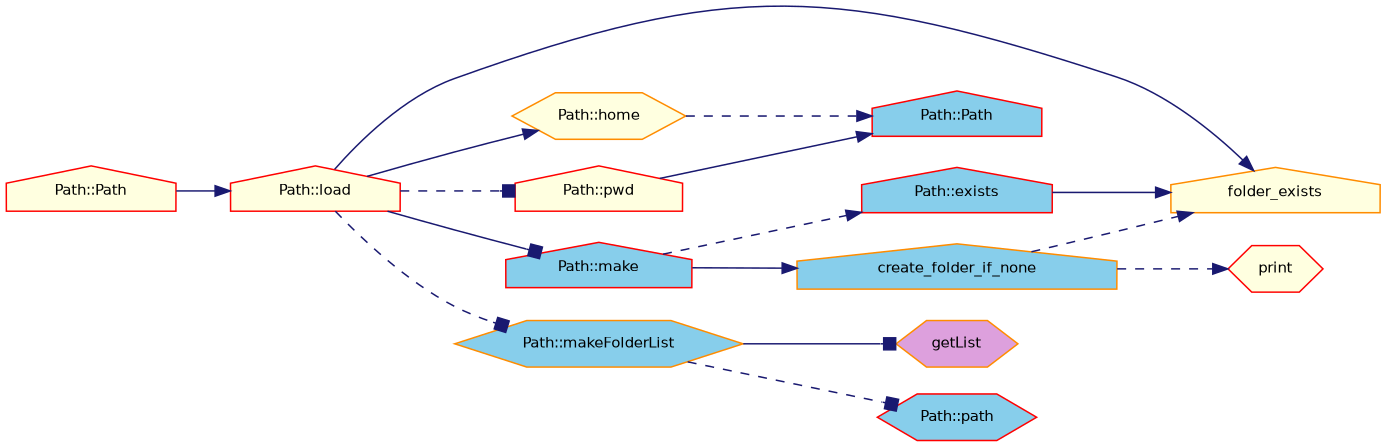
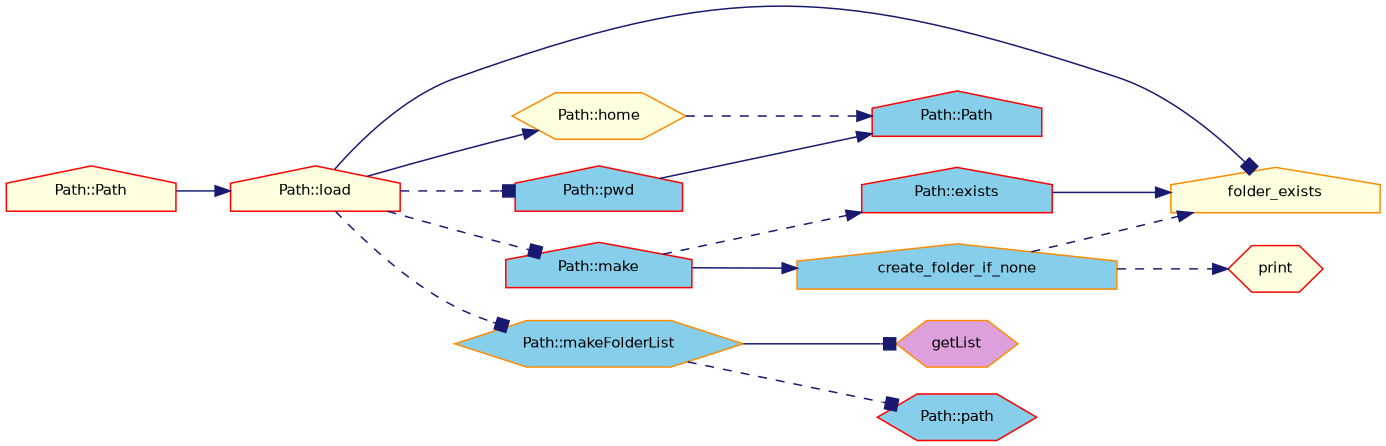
(785, 6) -> (785, 6)
(599, 191) -> (599, 191)
(457, 231) -> (457, 231)
